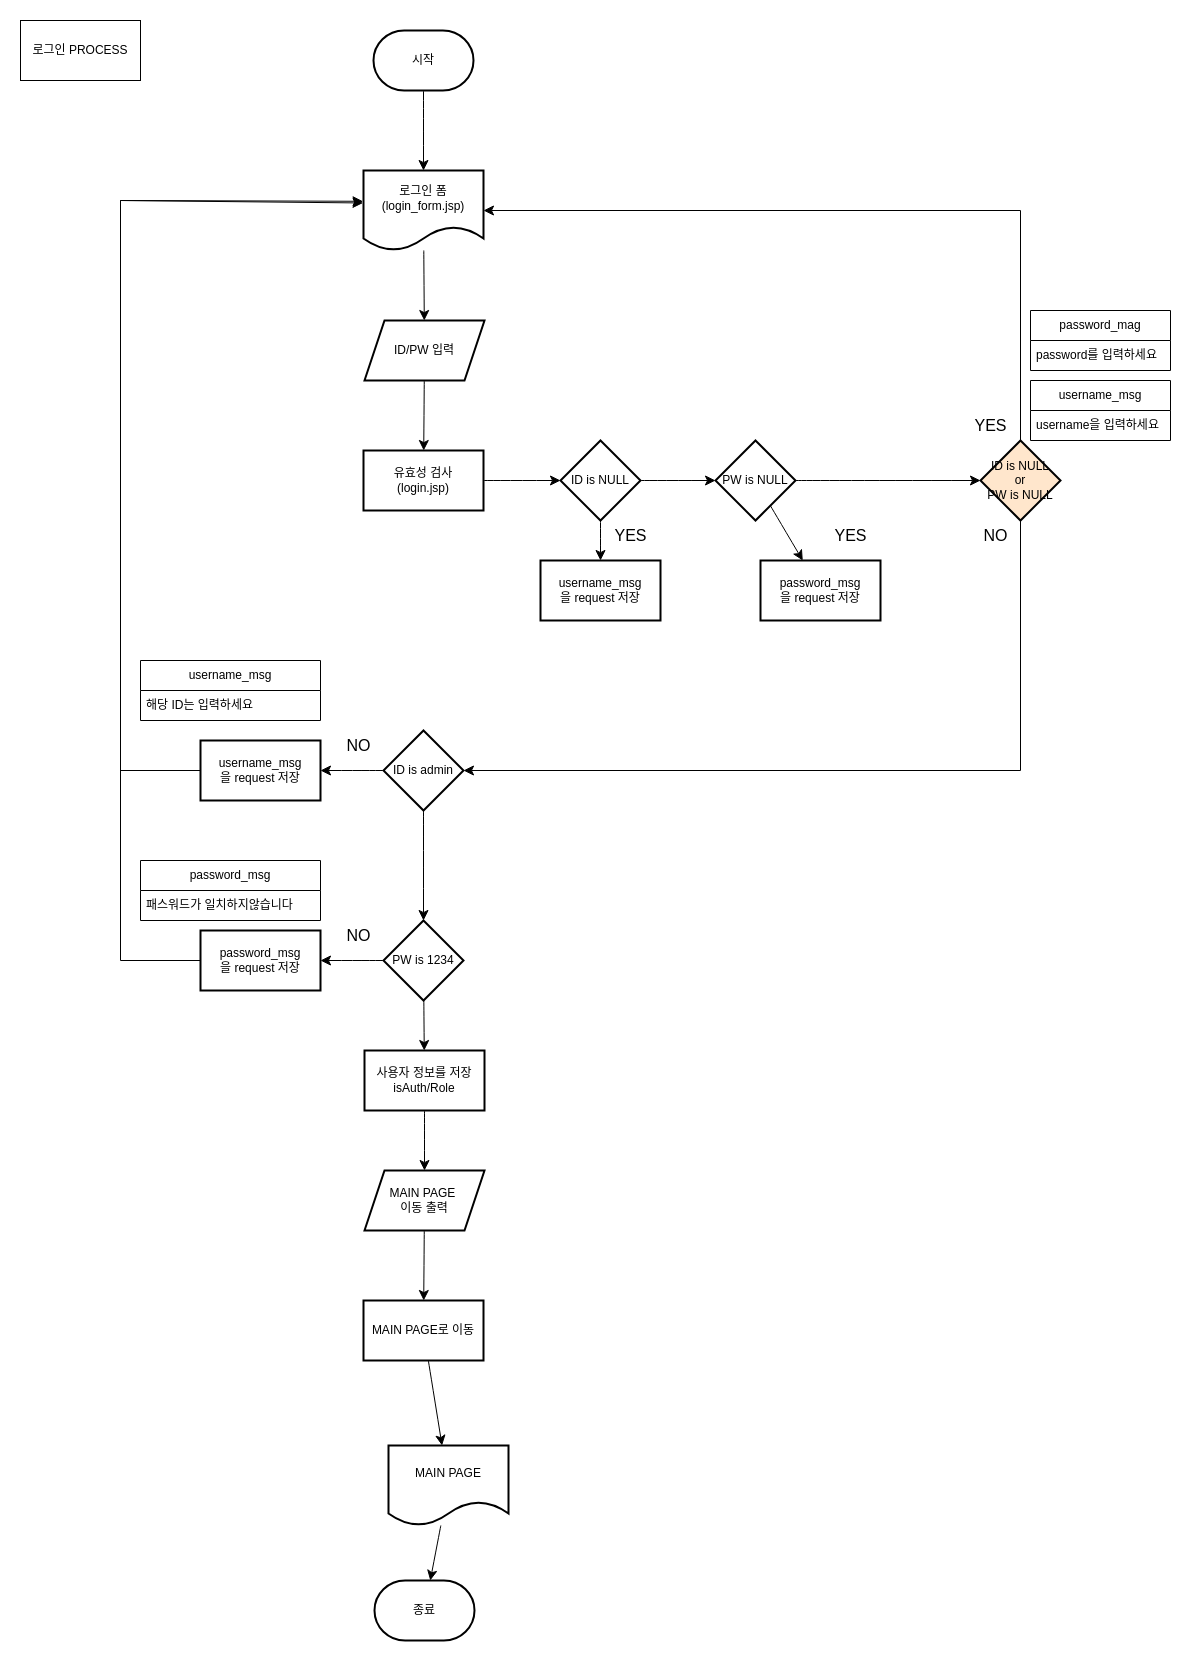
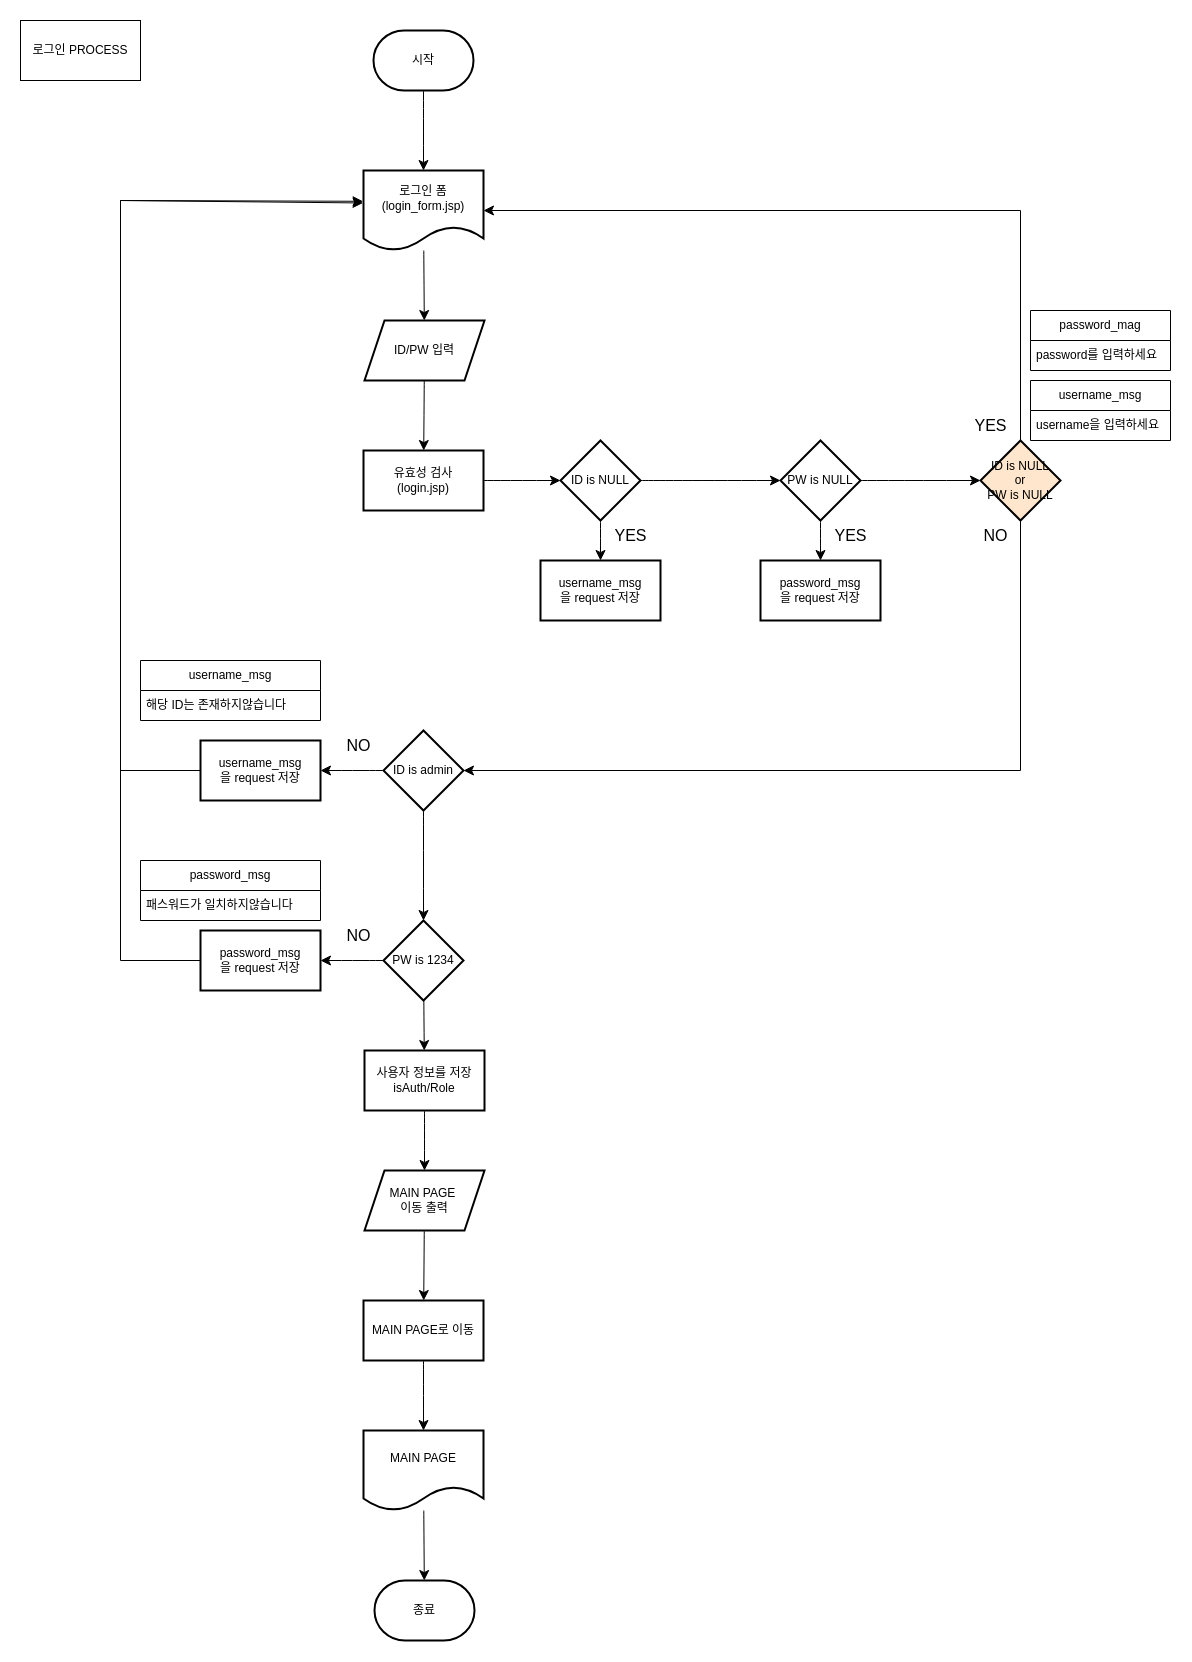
(756, 481) -> (821, 481)
(205, 706) -> (223, 706)
(449, 1486) -> (424, 1471)
